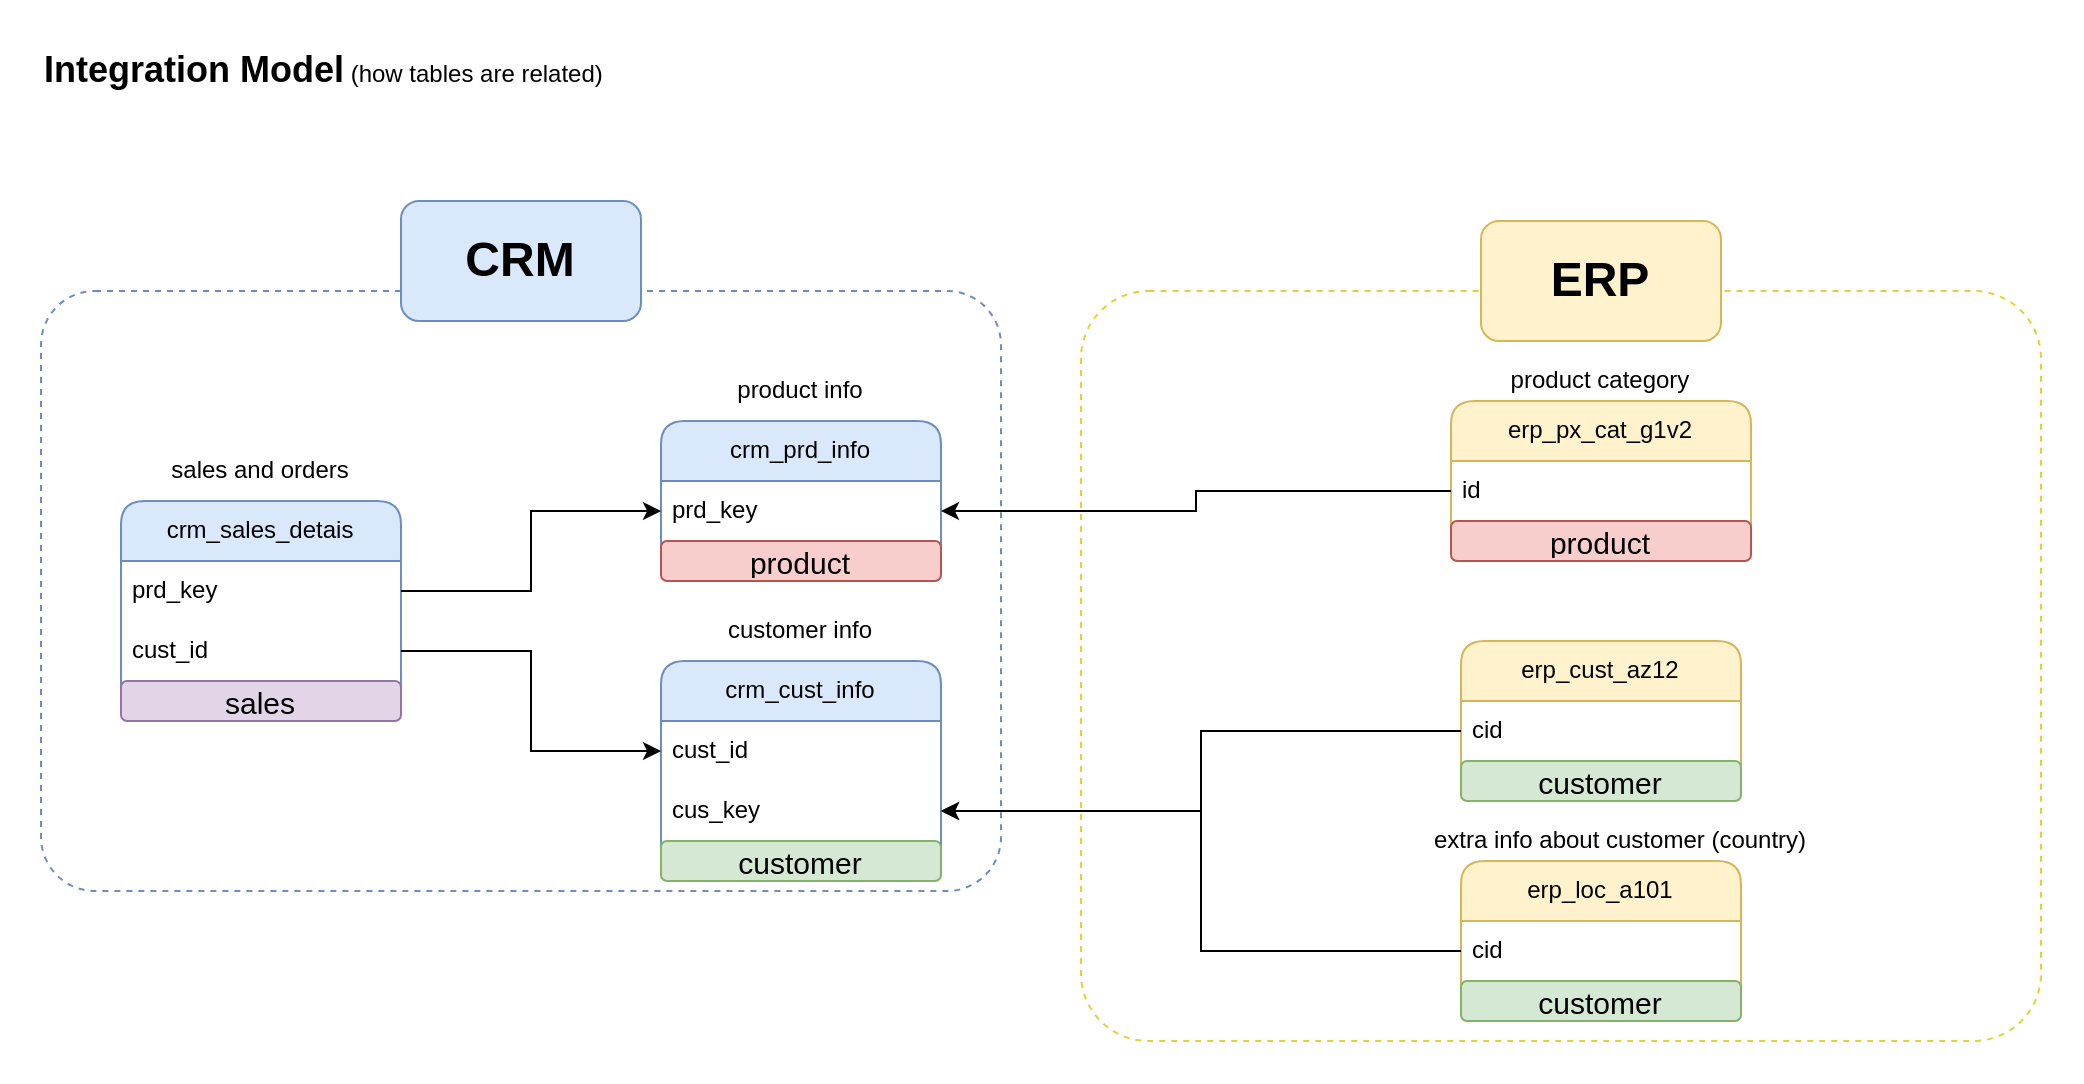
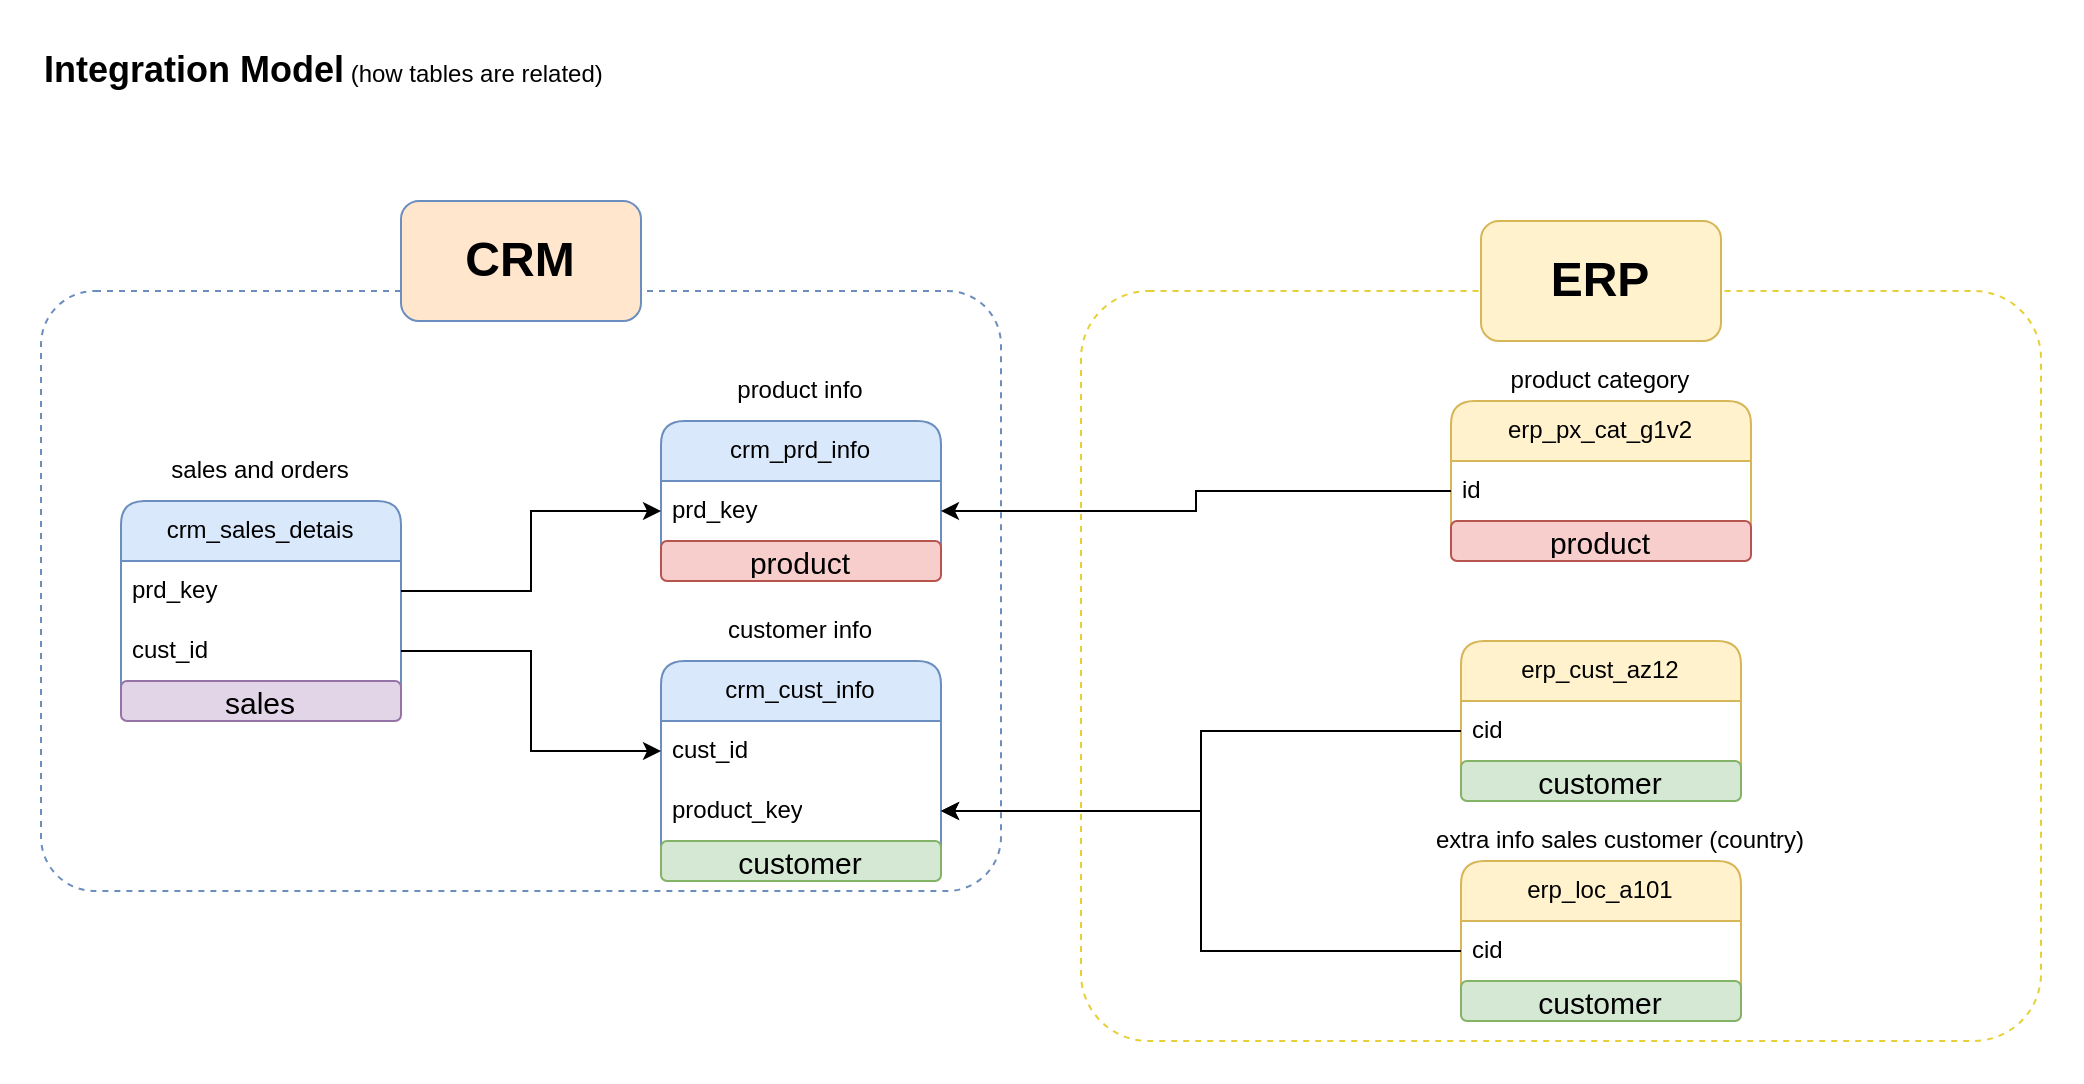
(521, 261) -> (521, 261)
(720, 811) -> (747, 811)
(1621, 841) -> (1621, 841)
